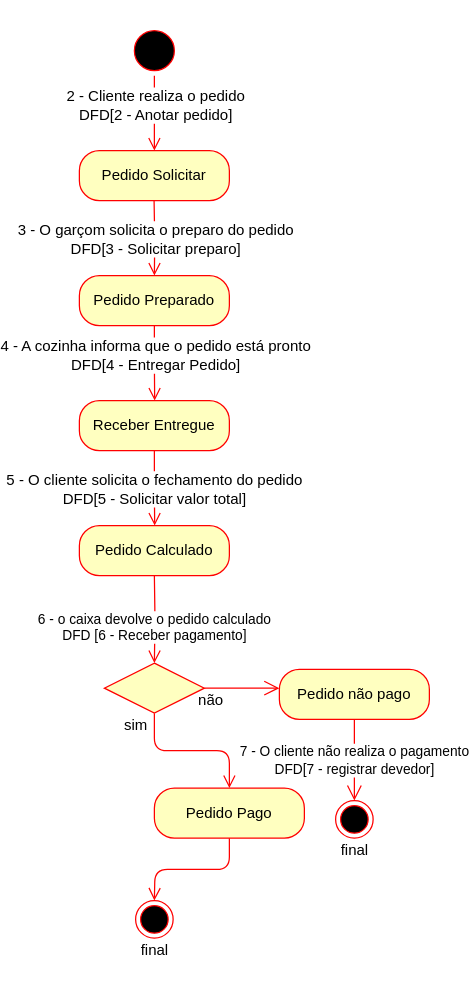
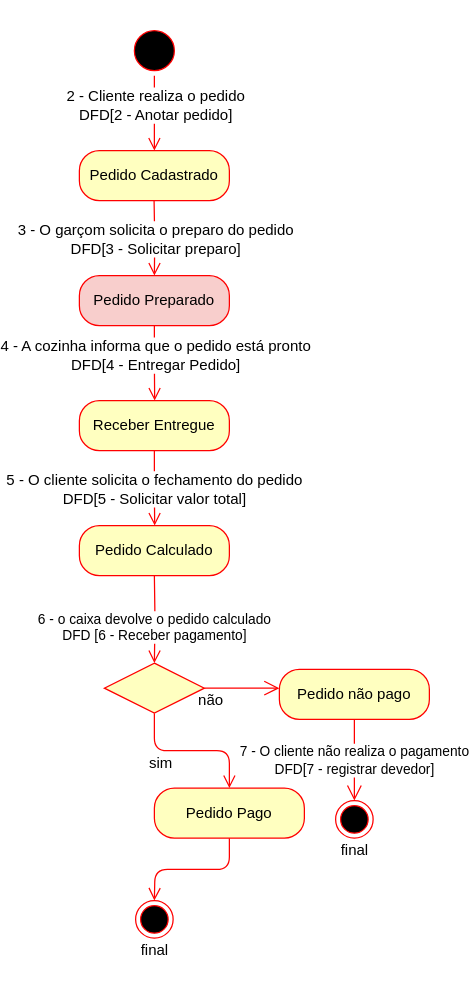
(154, 176) -> (154, 176)
(154, 301) -> (154, 301)
(136, 726) -> (161, 763)
